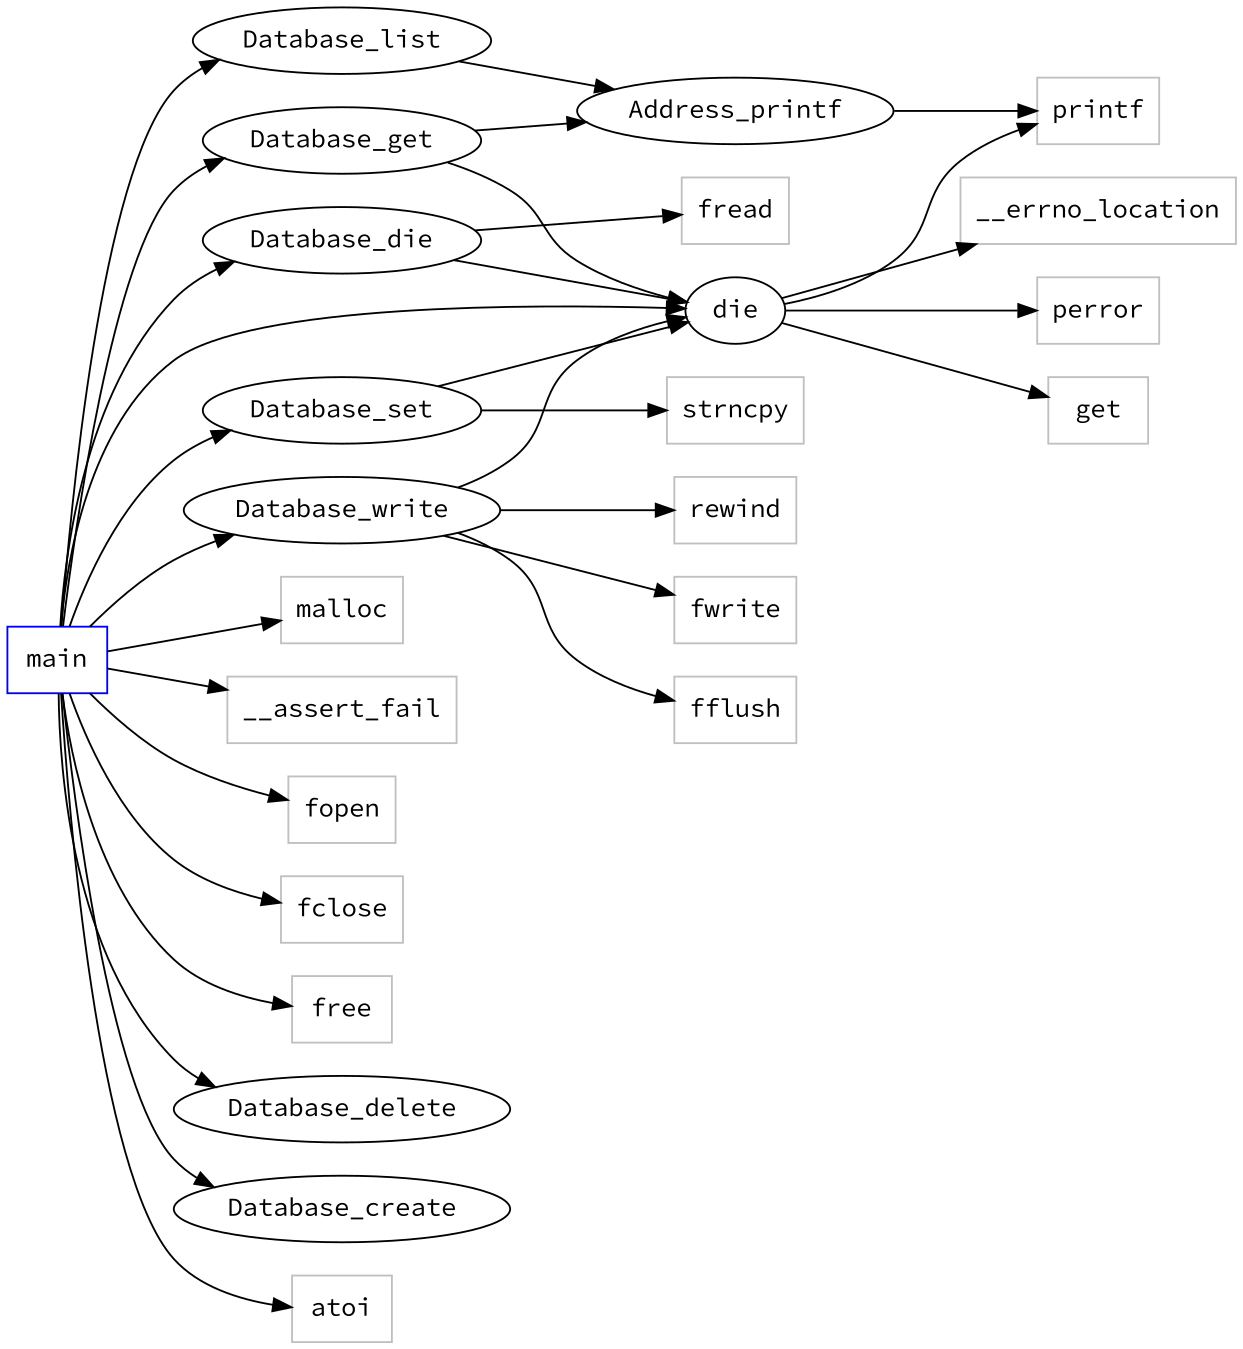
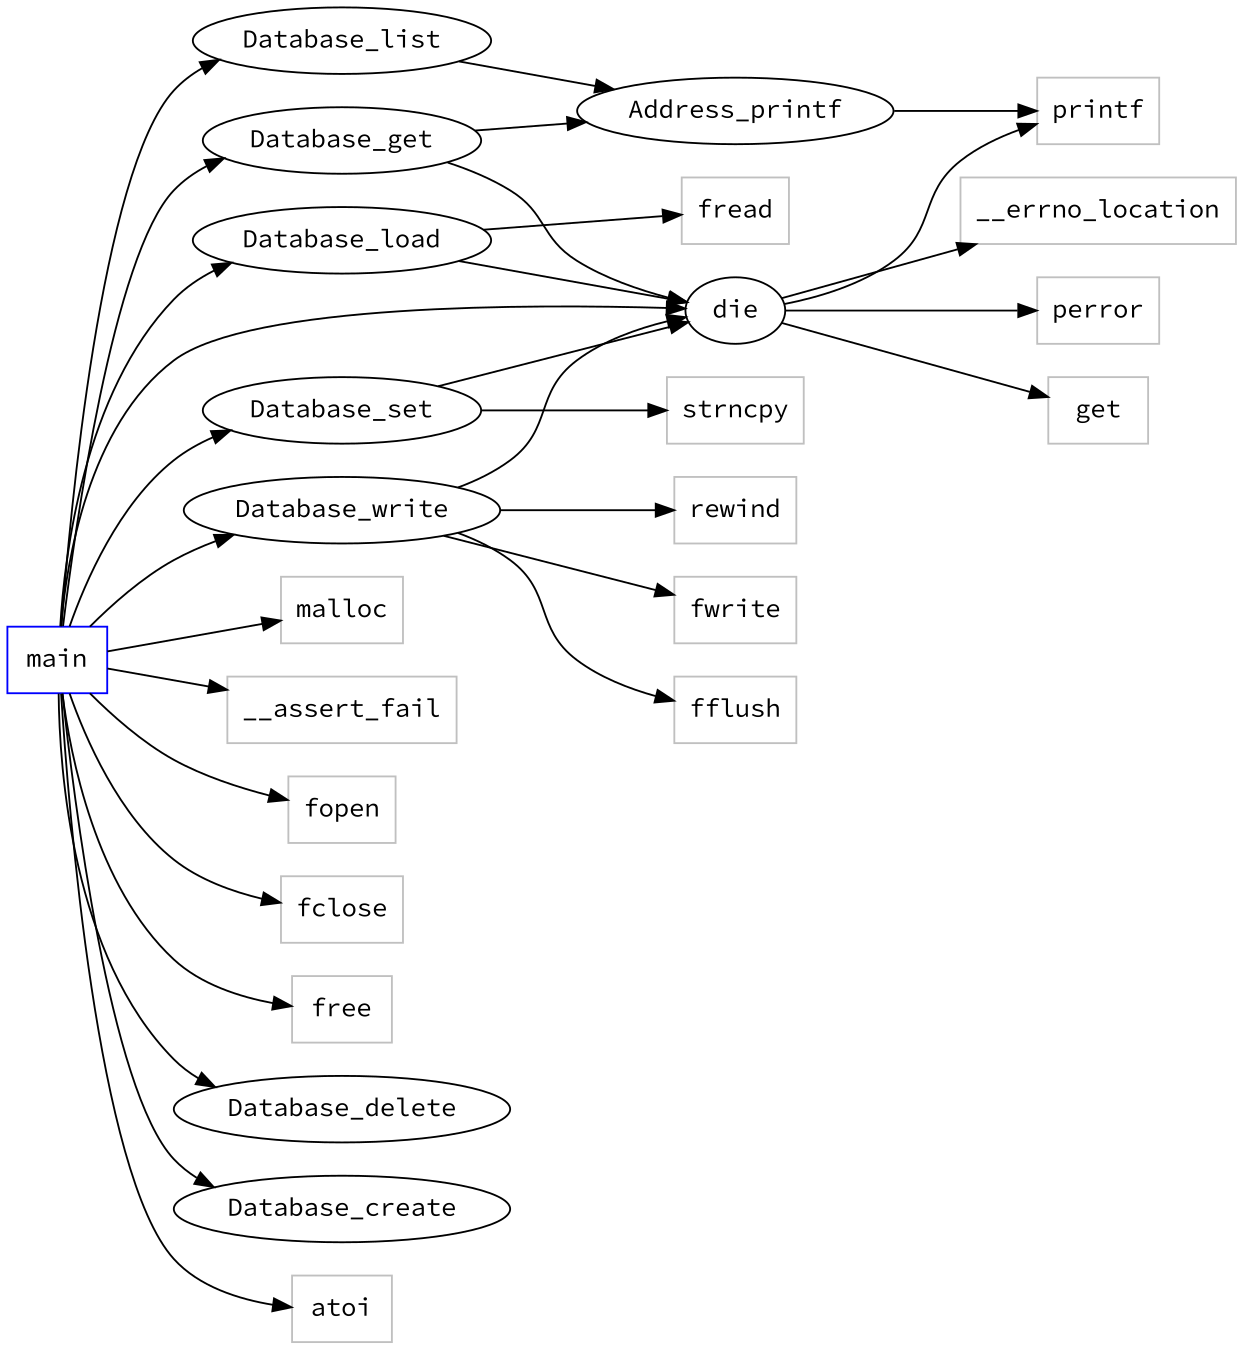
(342, 240) -> (342, 240)
